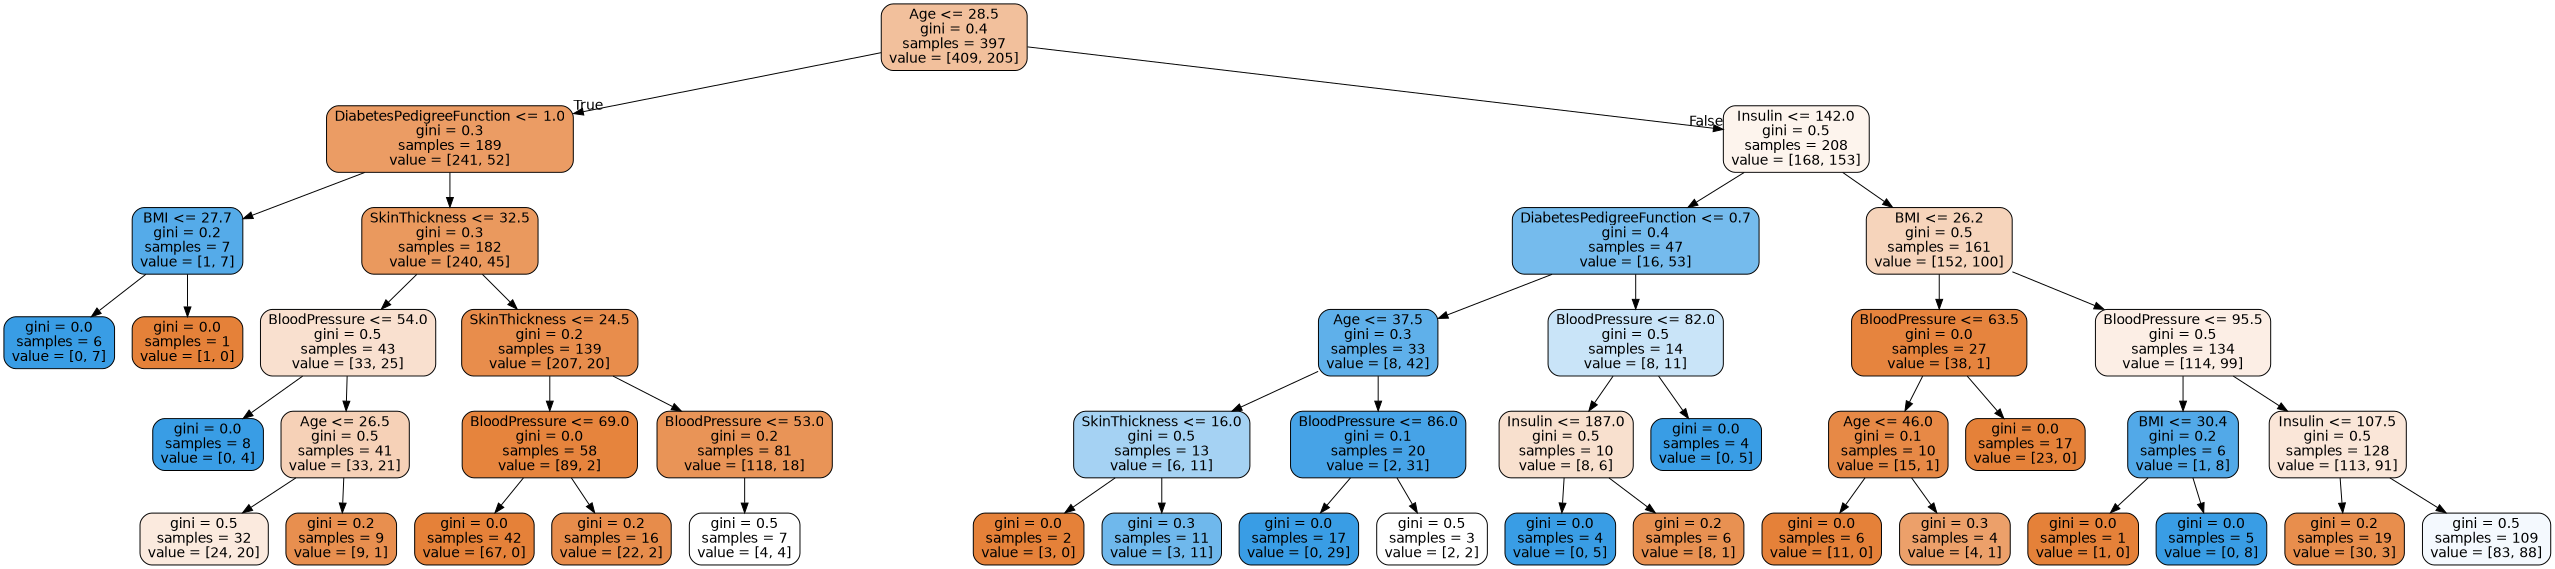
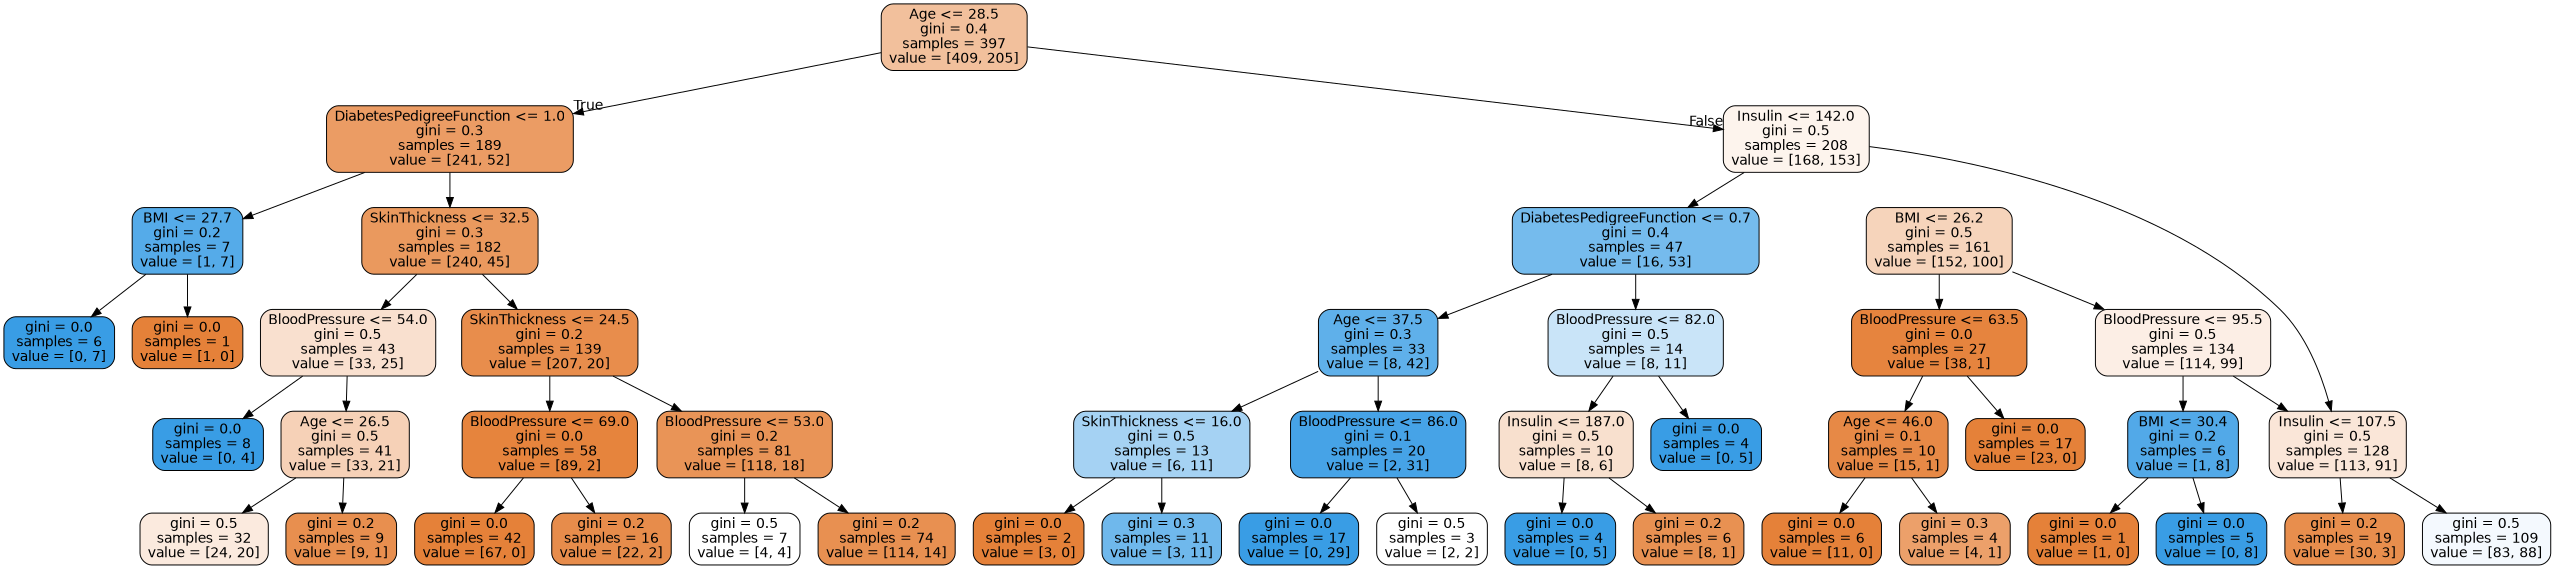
(1863, 187) -> (2136, 217)
none -> (887, 539)
